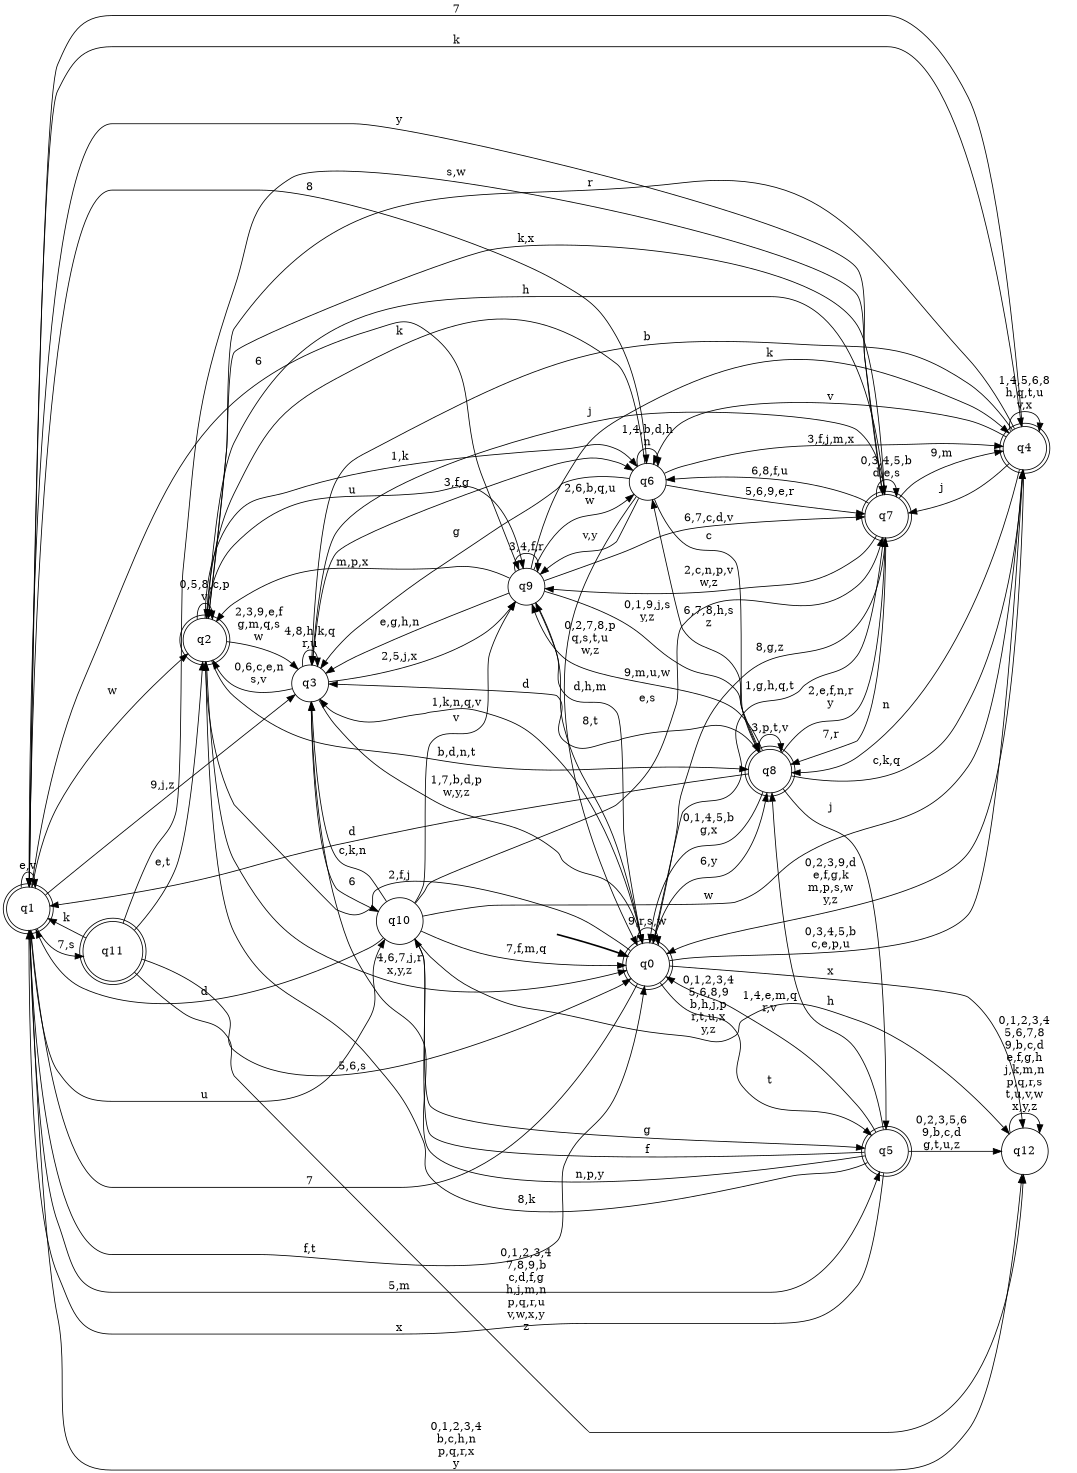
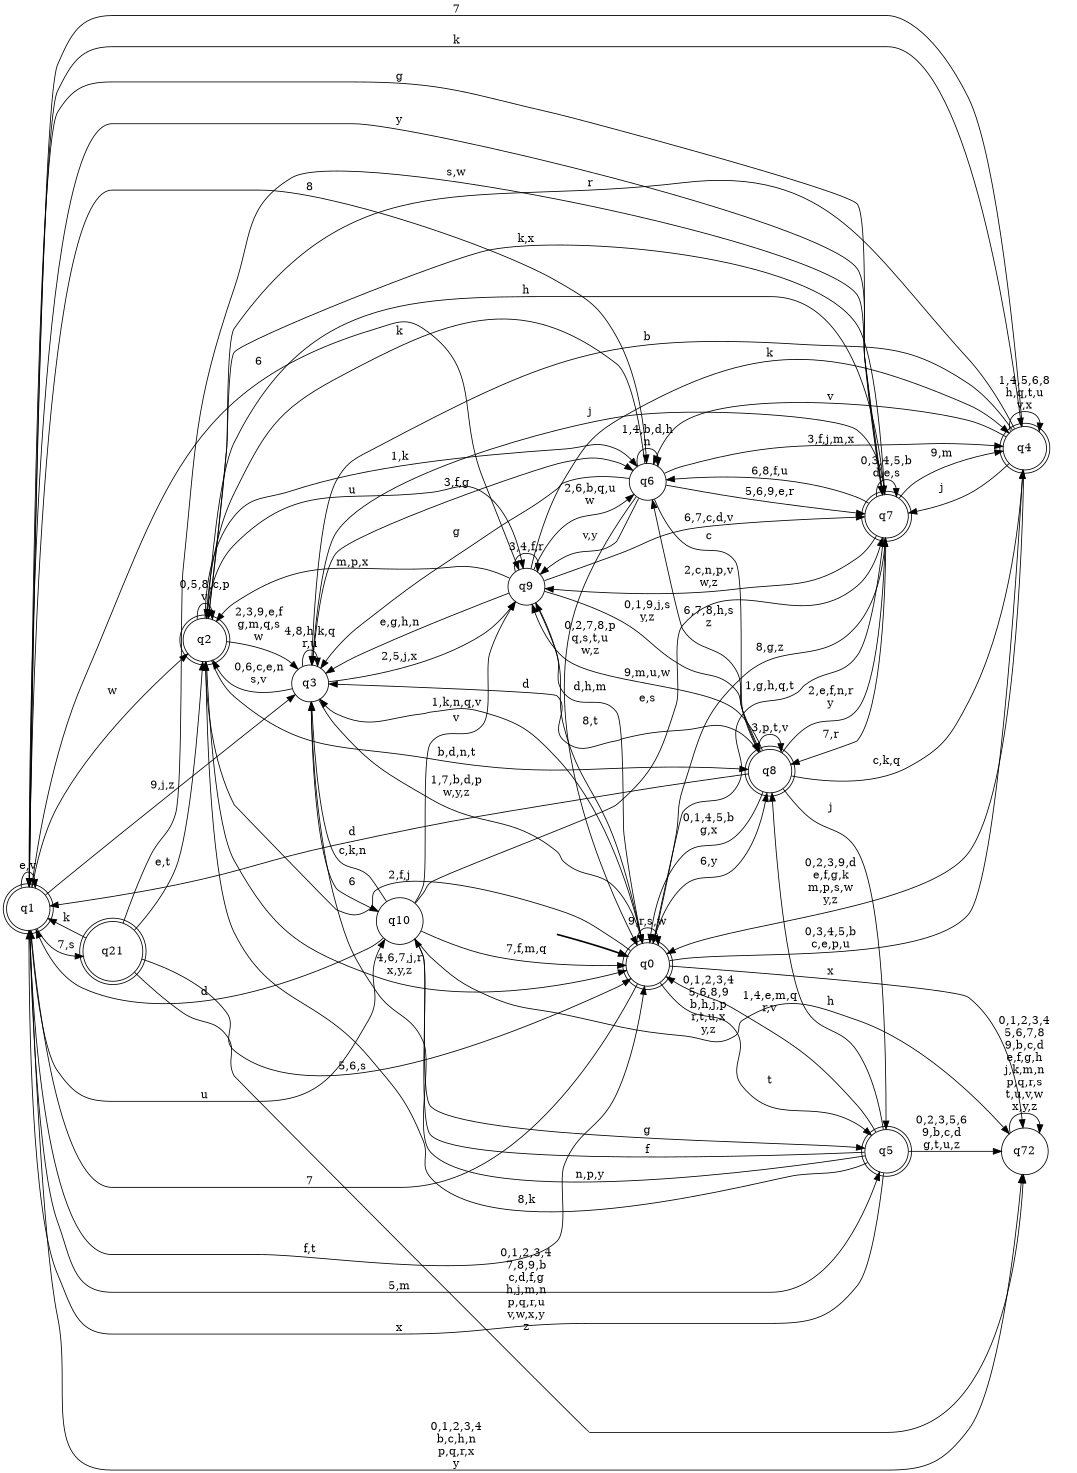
none -> (214, 82)
(947, 653) -> none
(823, 845) -> none
(113, 951) -> (113, 951)
(1025, 1151) -> (1025, 1151)
